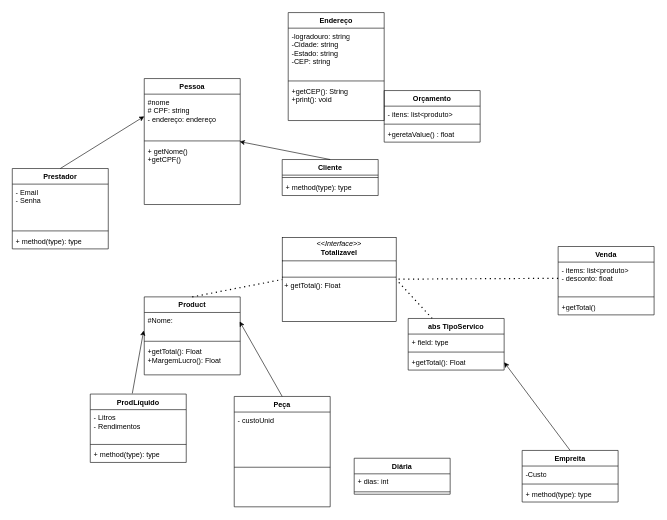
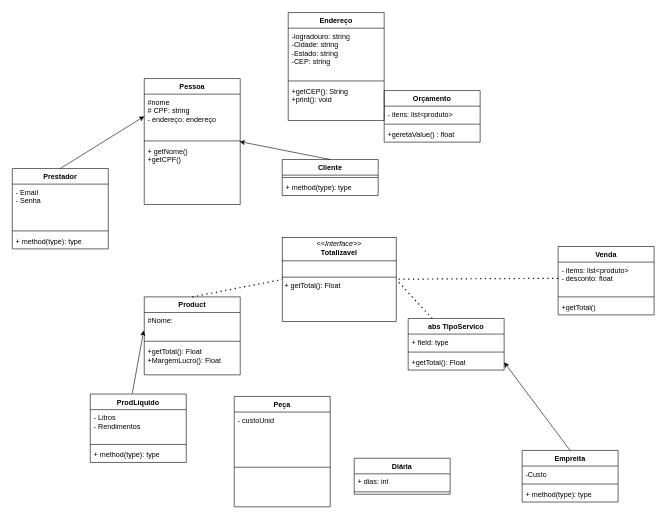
(262, 360) -> none
